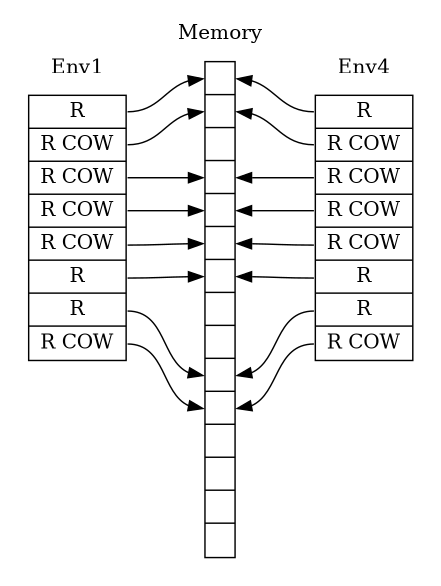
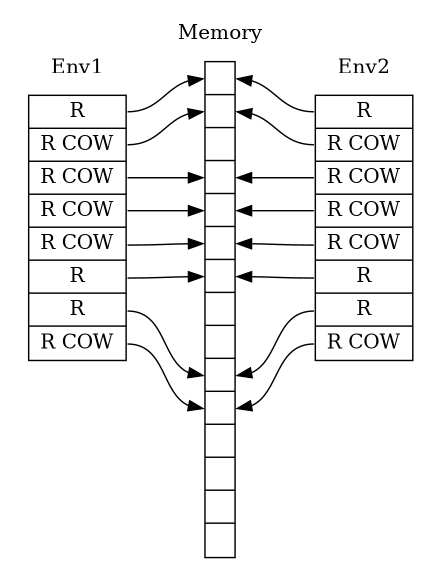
(364, 68) -> (364, 68)
